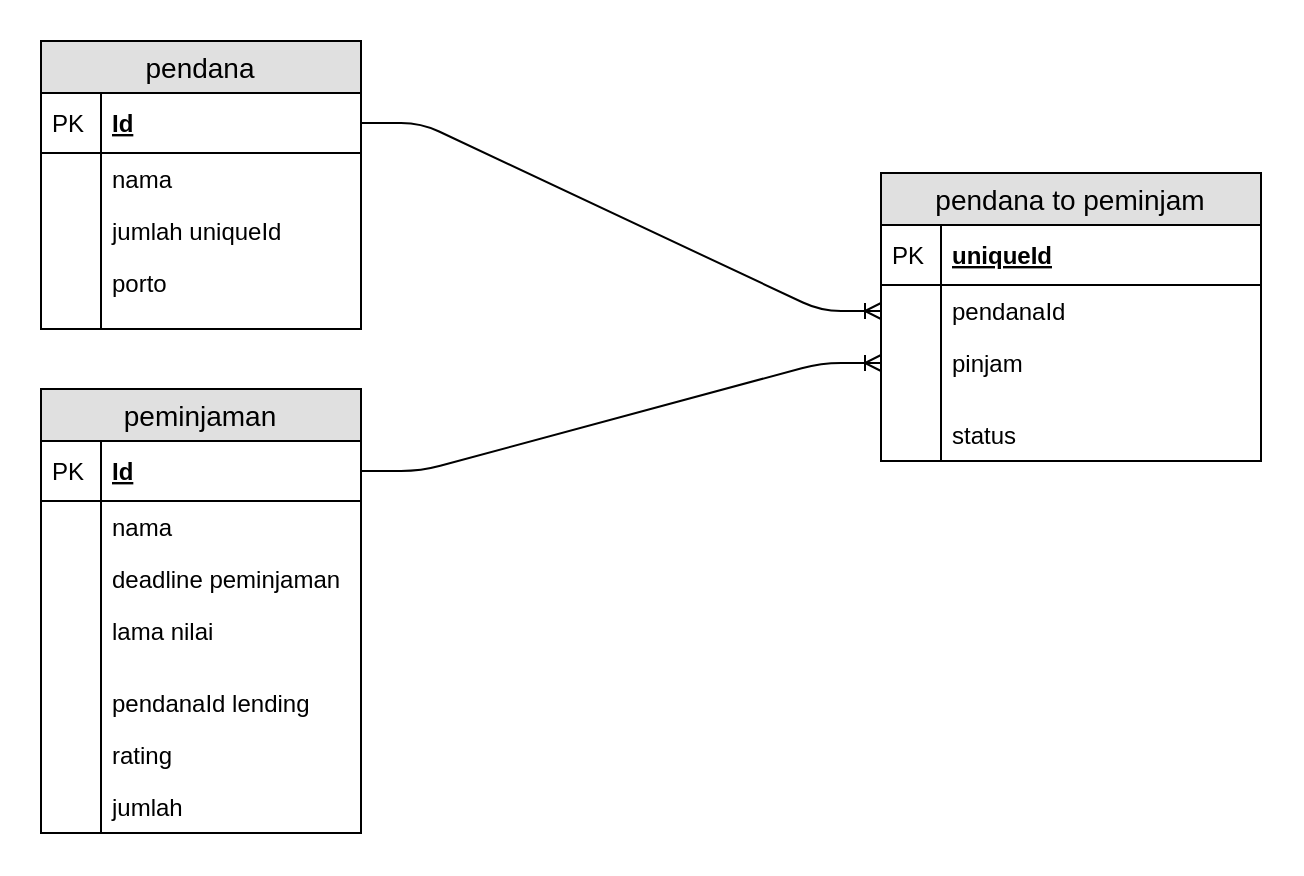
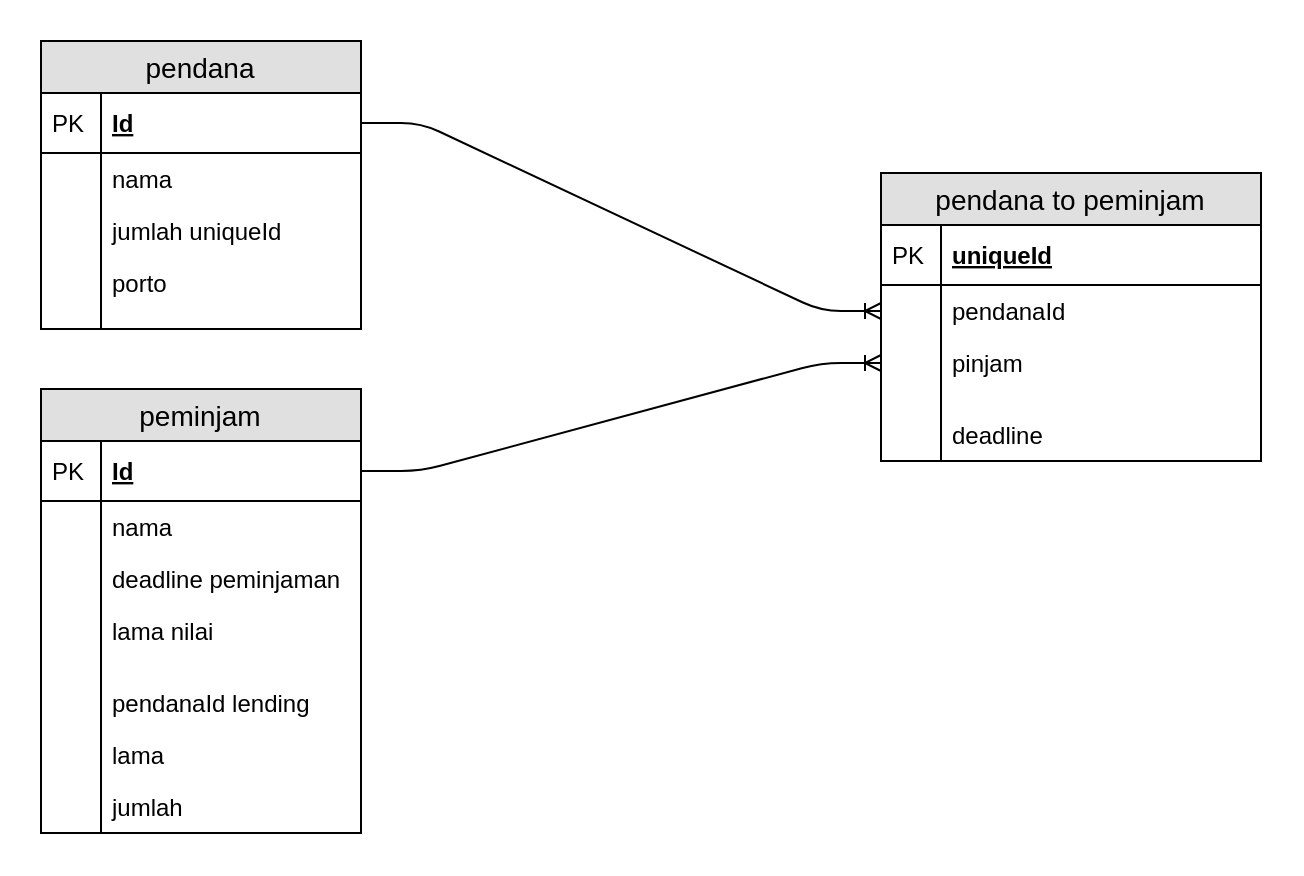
(200, 417) -> (200, 417)
(992, 436) -> (1000, 436)
(149, 756) -> (136, 756)
